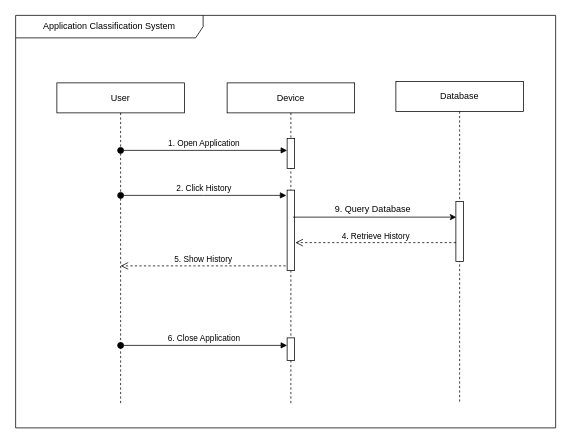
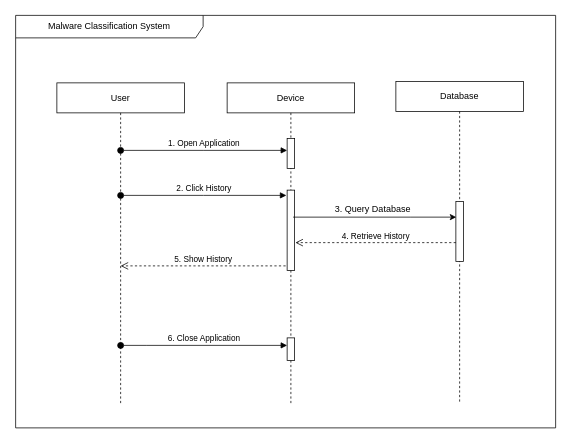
(109, 27) -> (109, 27)
(373, 210) -> (373, 210)
